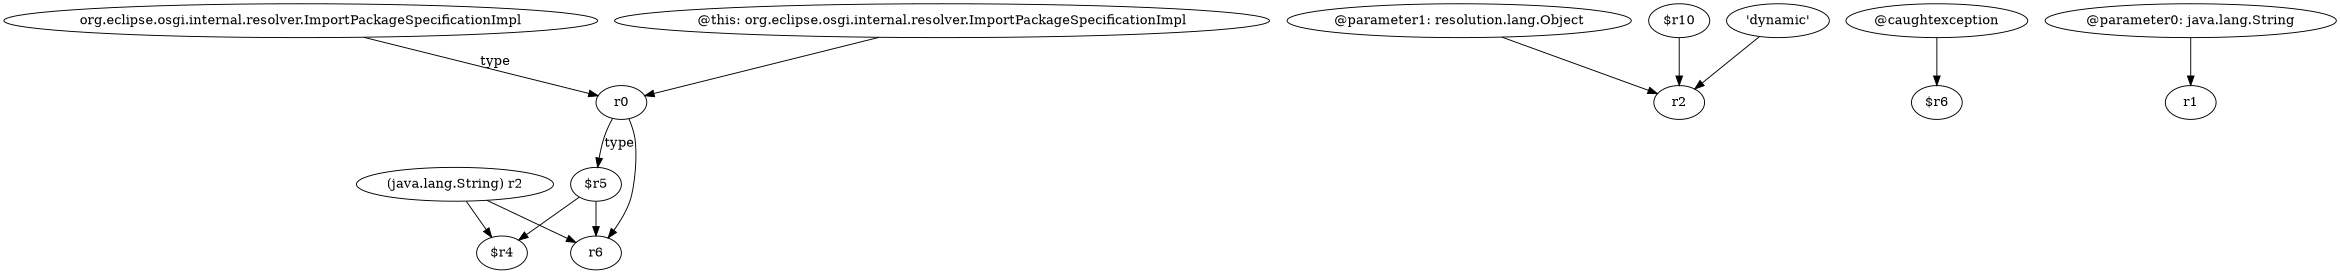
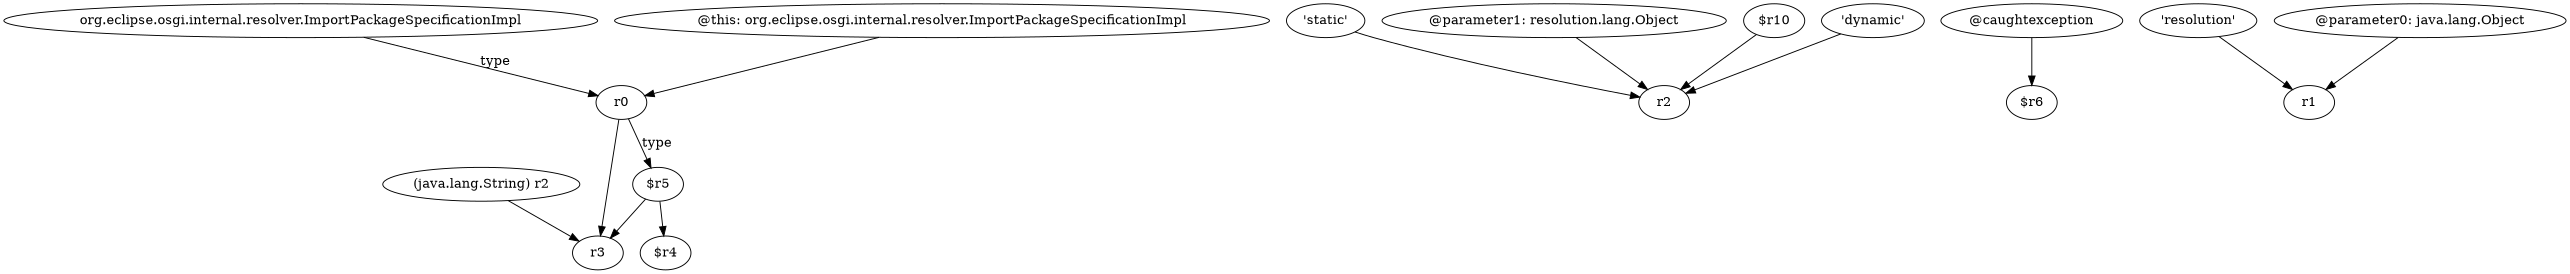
none -> (1326, 21)
(2191, 21) -> (2420, 21)
none -> (2198, 21)
(476, 216) -> none
(596, 253) -> (598, 253)
